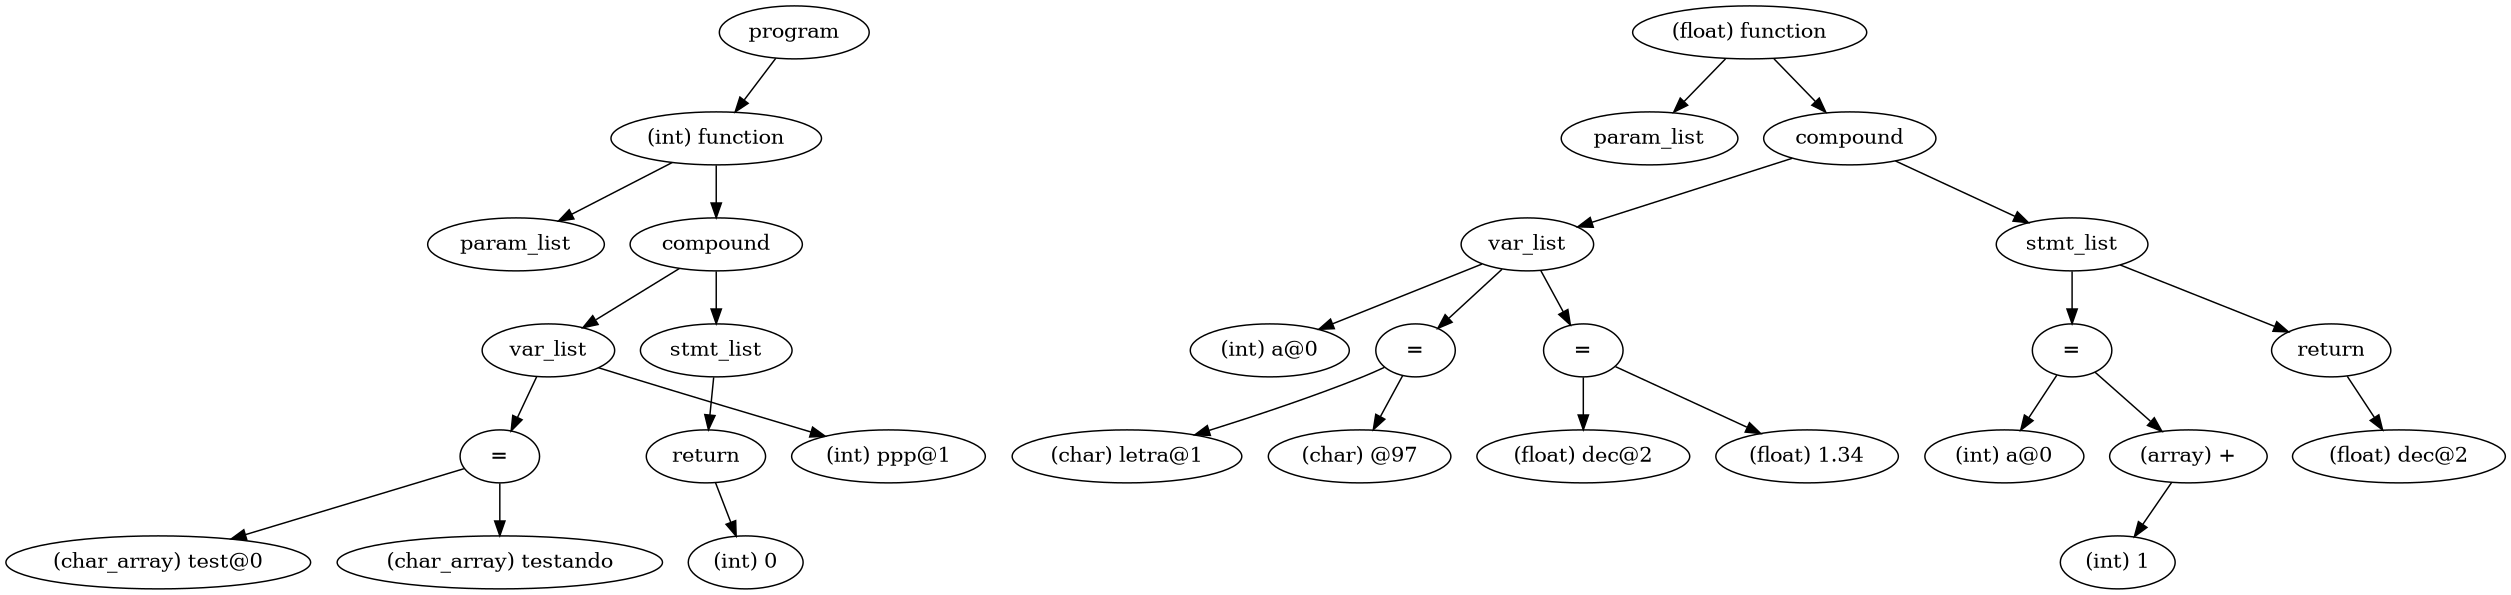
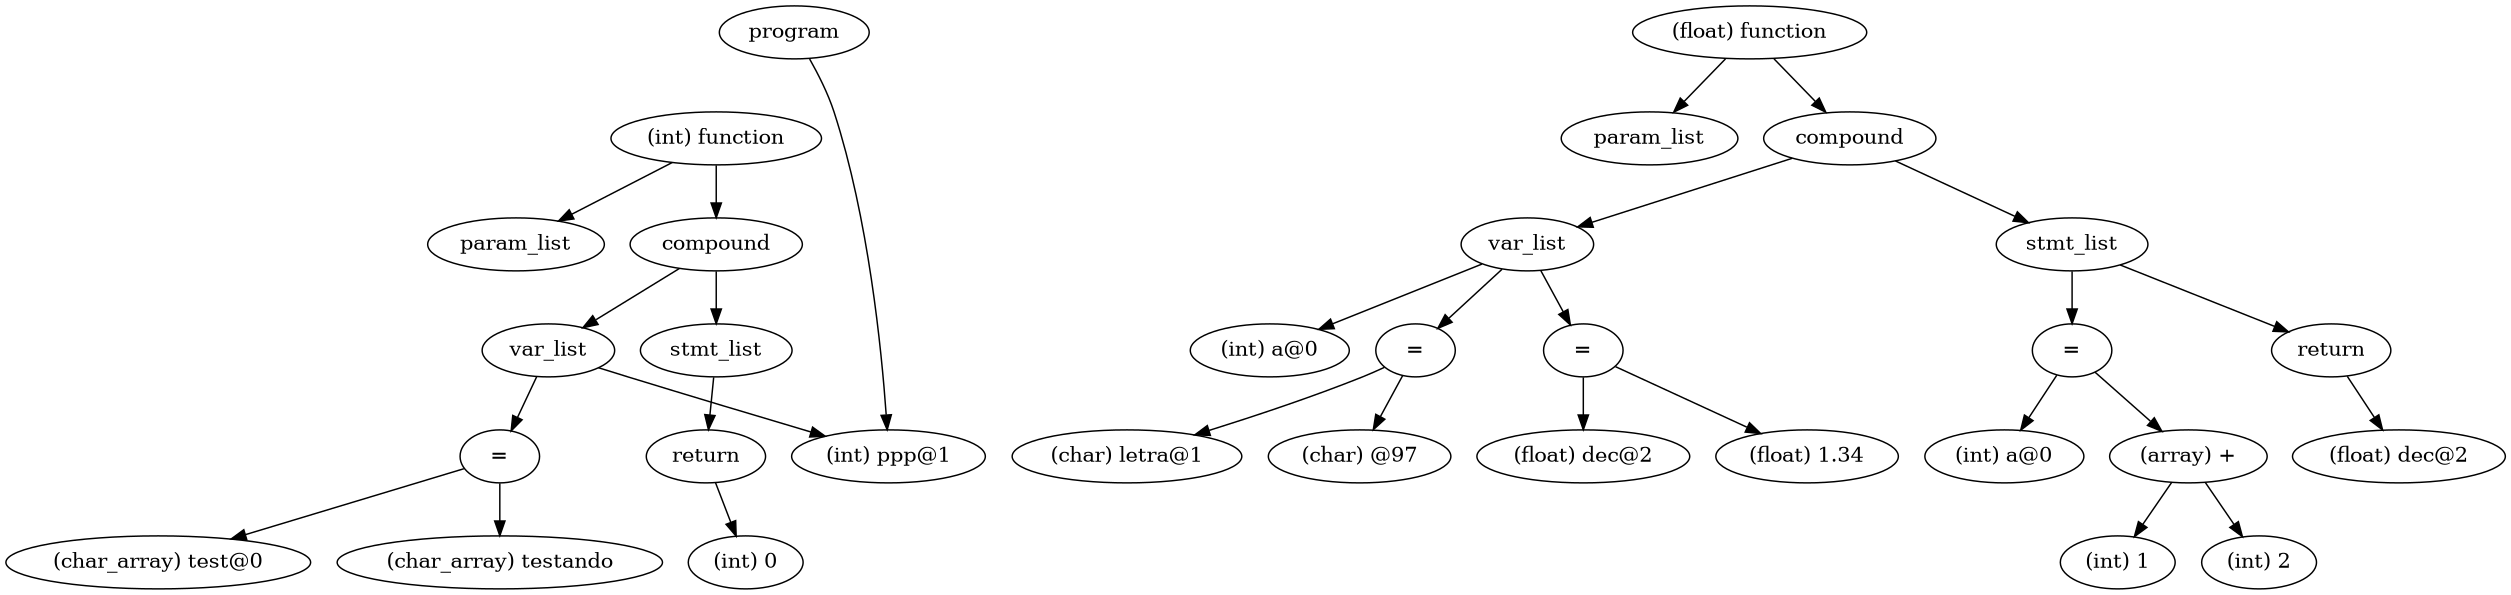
(760, 79) -> (864, 233)
none -> (2259, 562)
